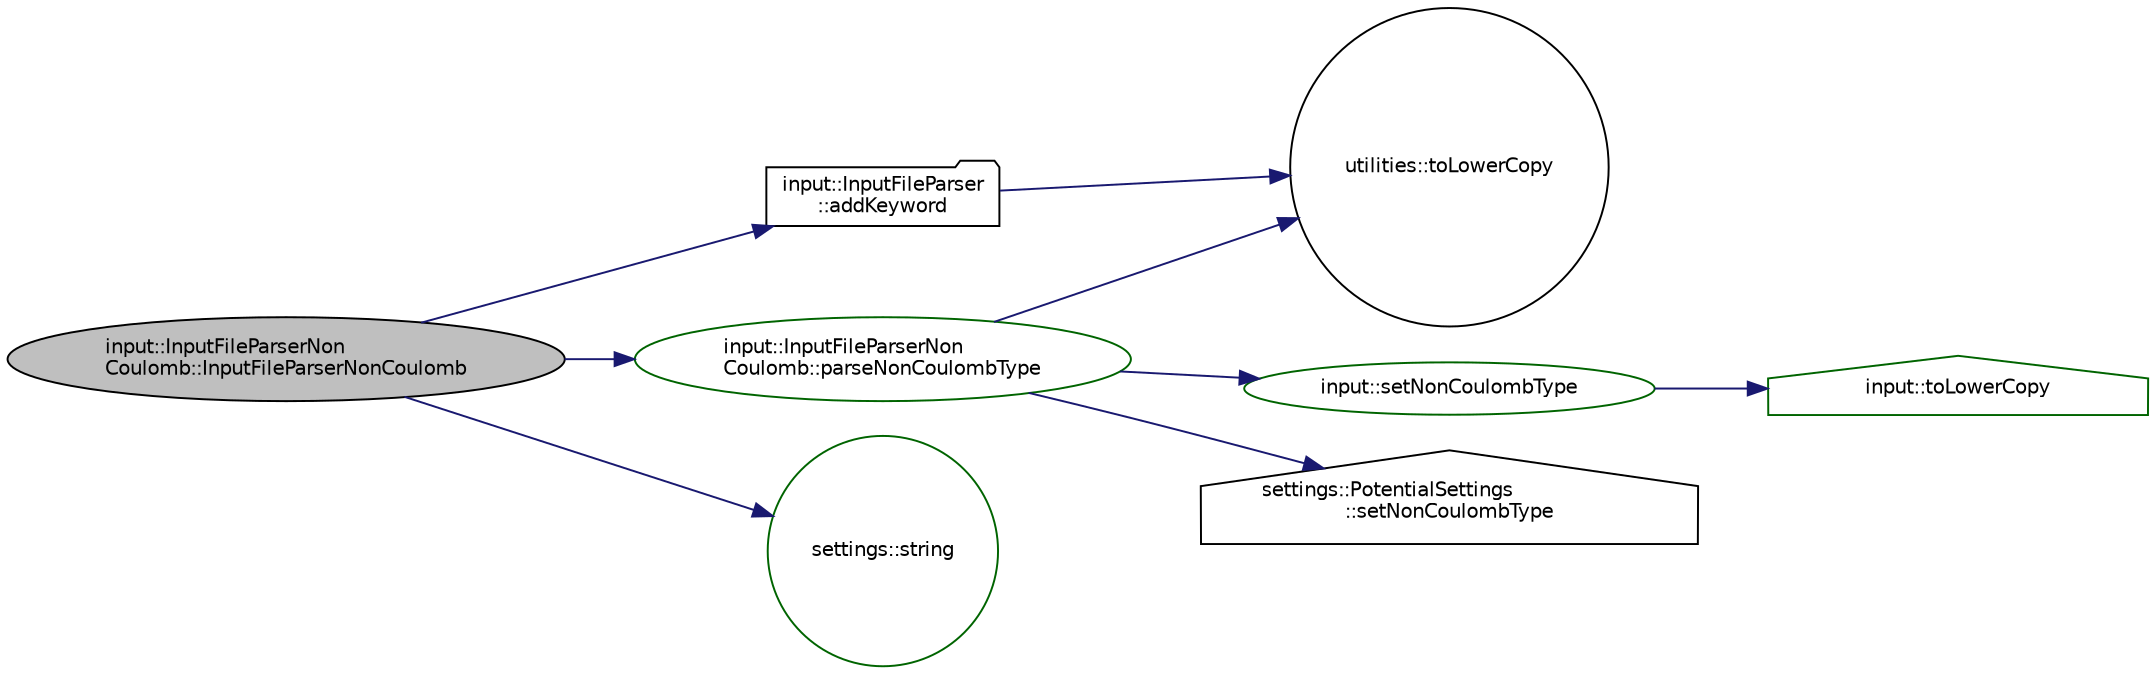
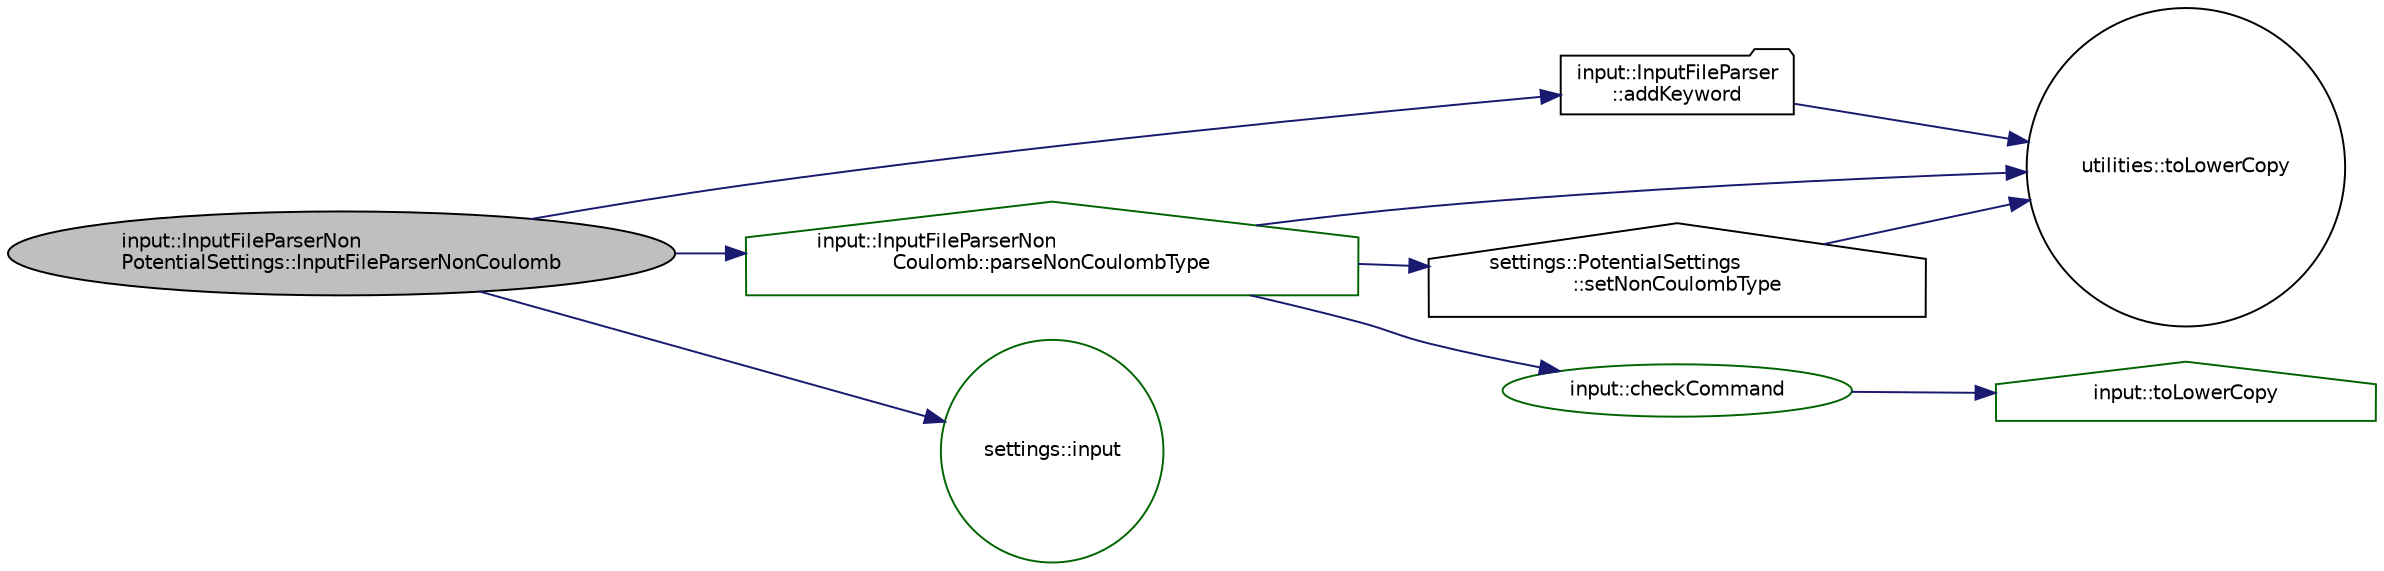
none -> (1917, 224)
(286, 359) -> (342, 253)
(883, 359) -> (1052, 253)
(1449, 389) -> (1677, 390)
(883, 551) -> (1052, 451)
